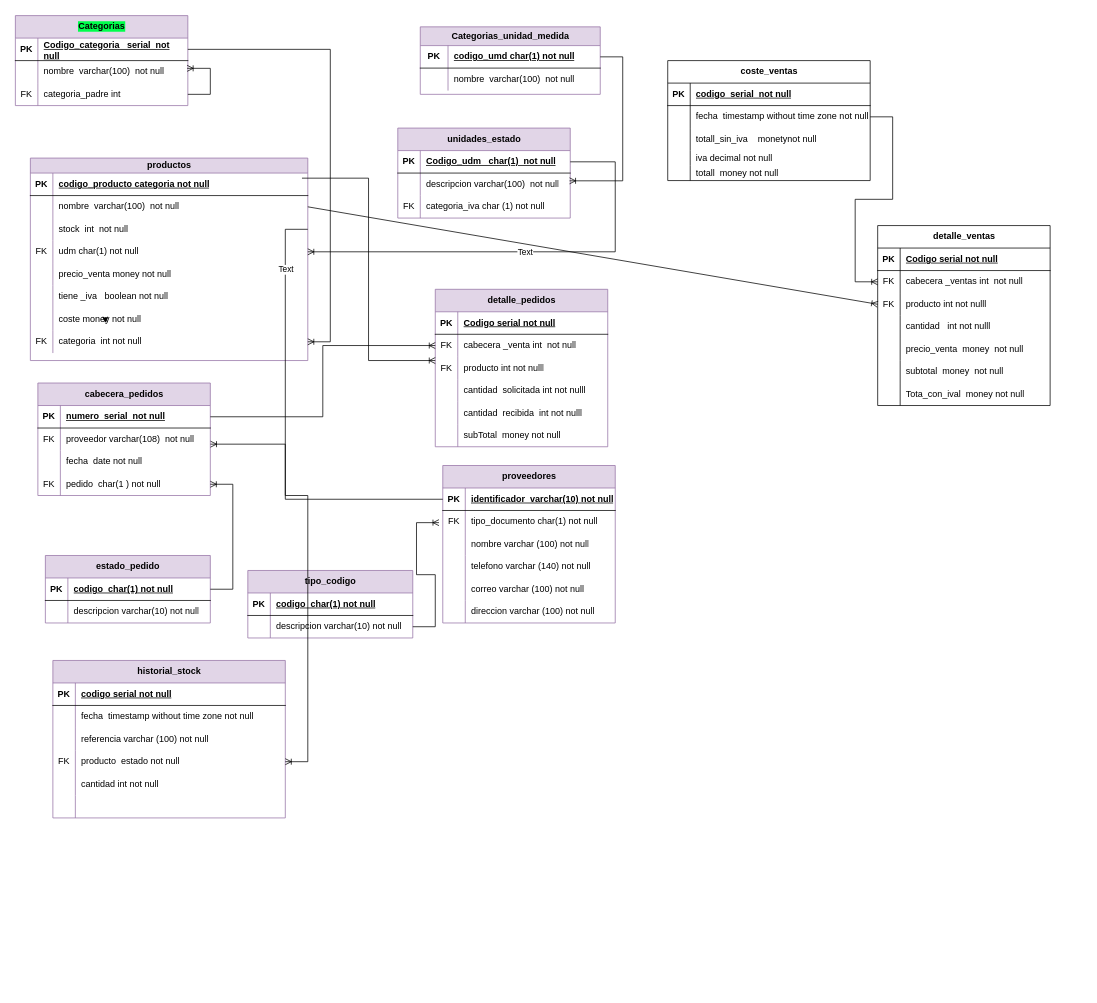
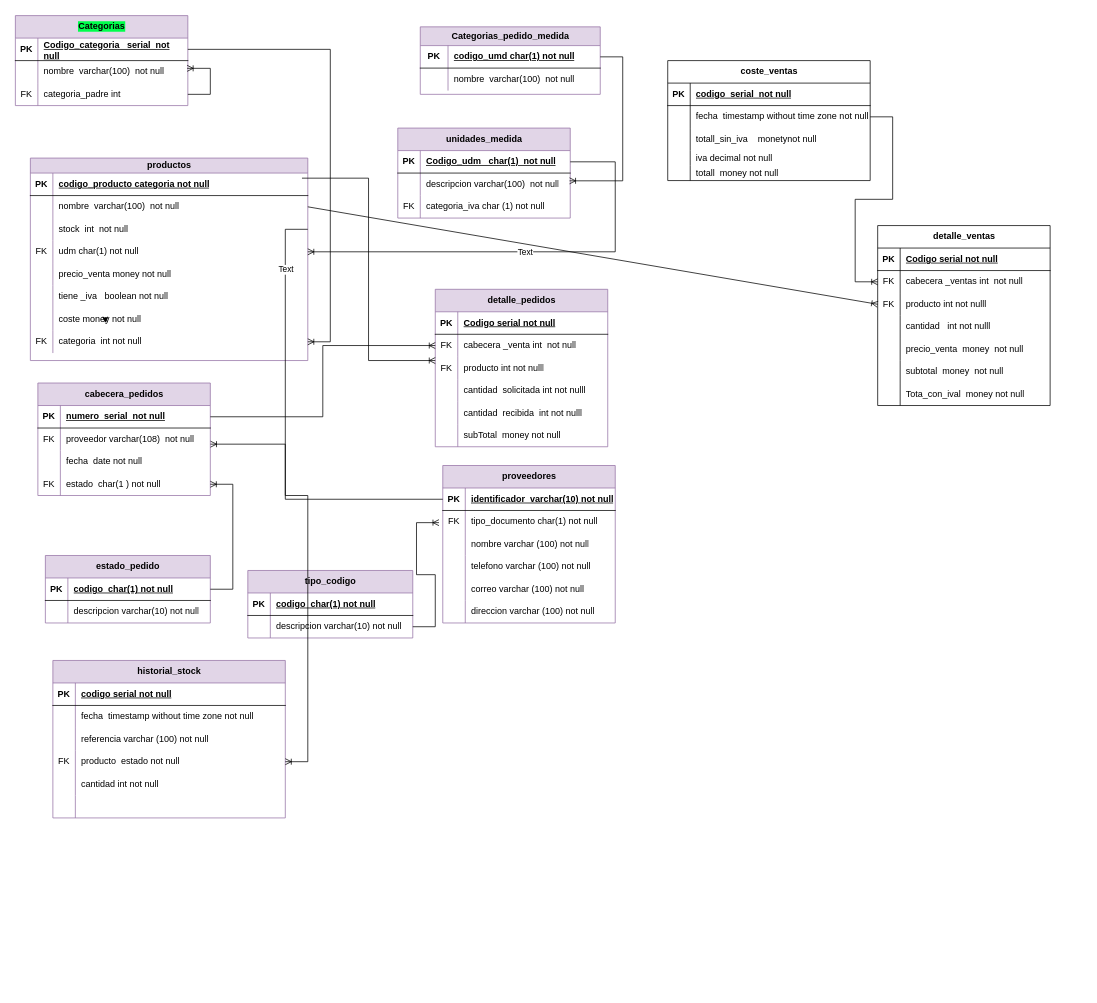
(511, 36) -> (511, 36)
(485, 139) -> (485, 139)
(121, 484) -> (122, 484)
(541, 567) -> (541, 567)
